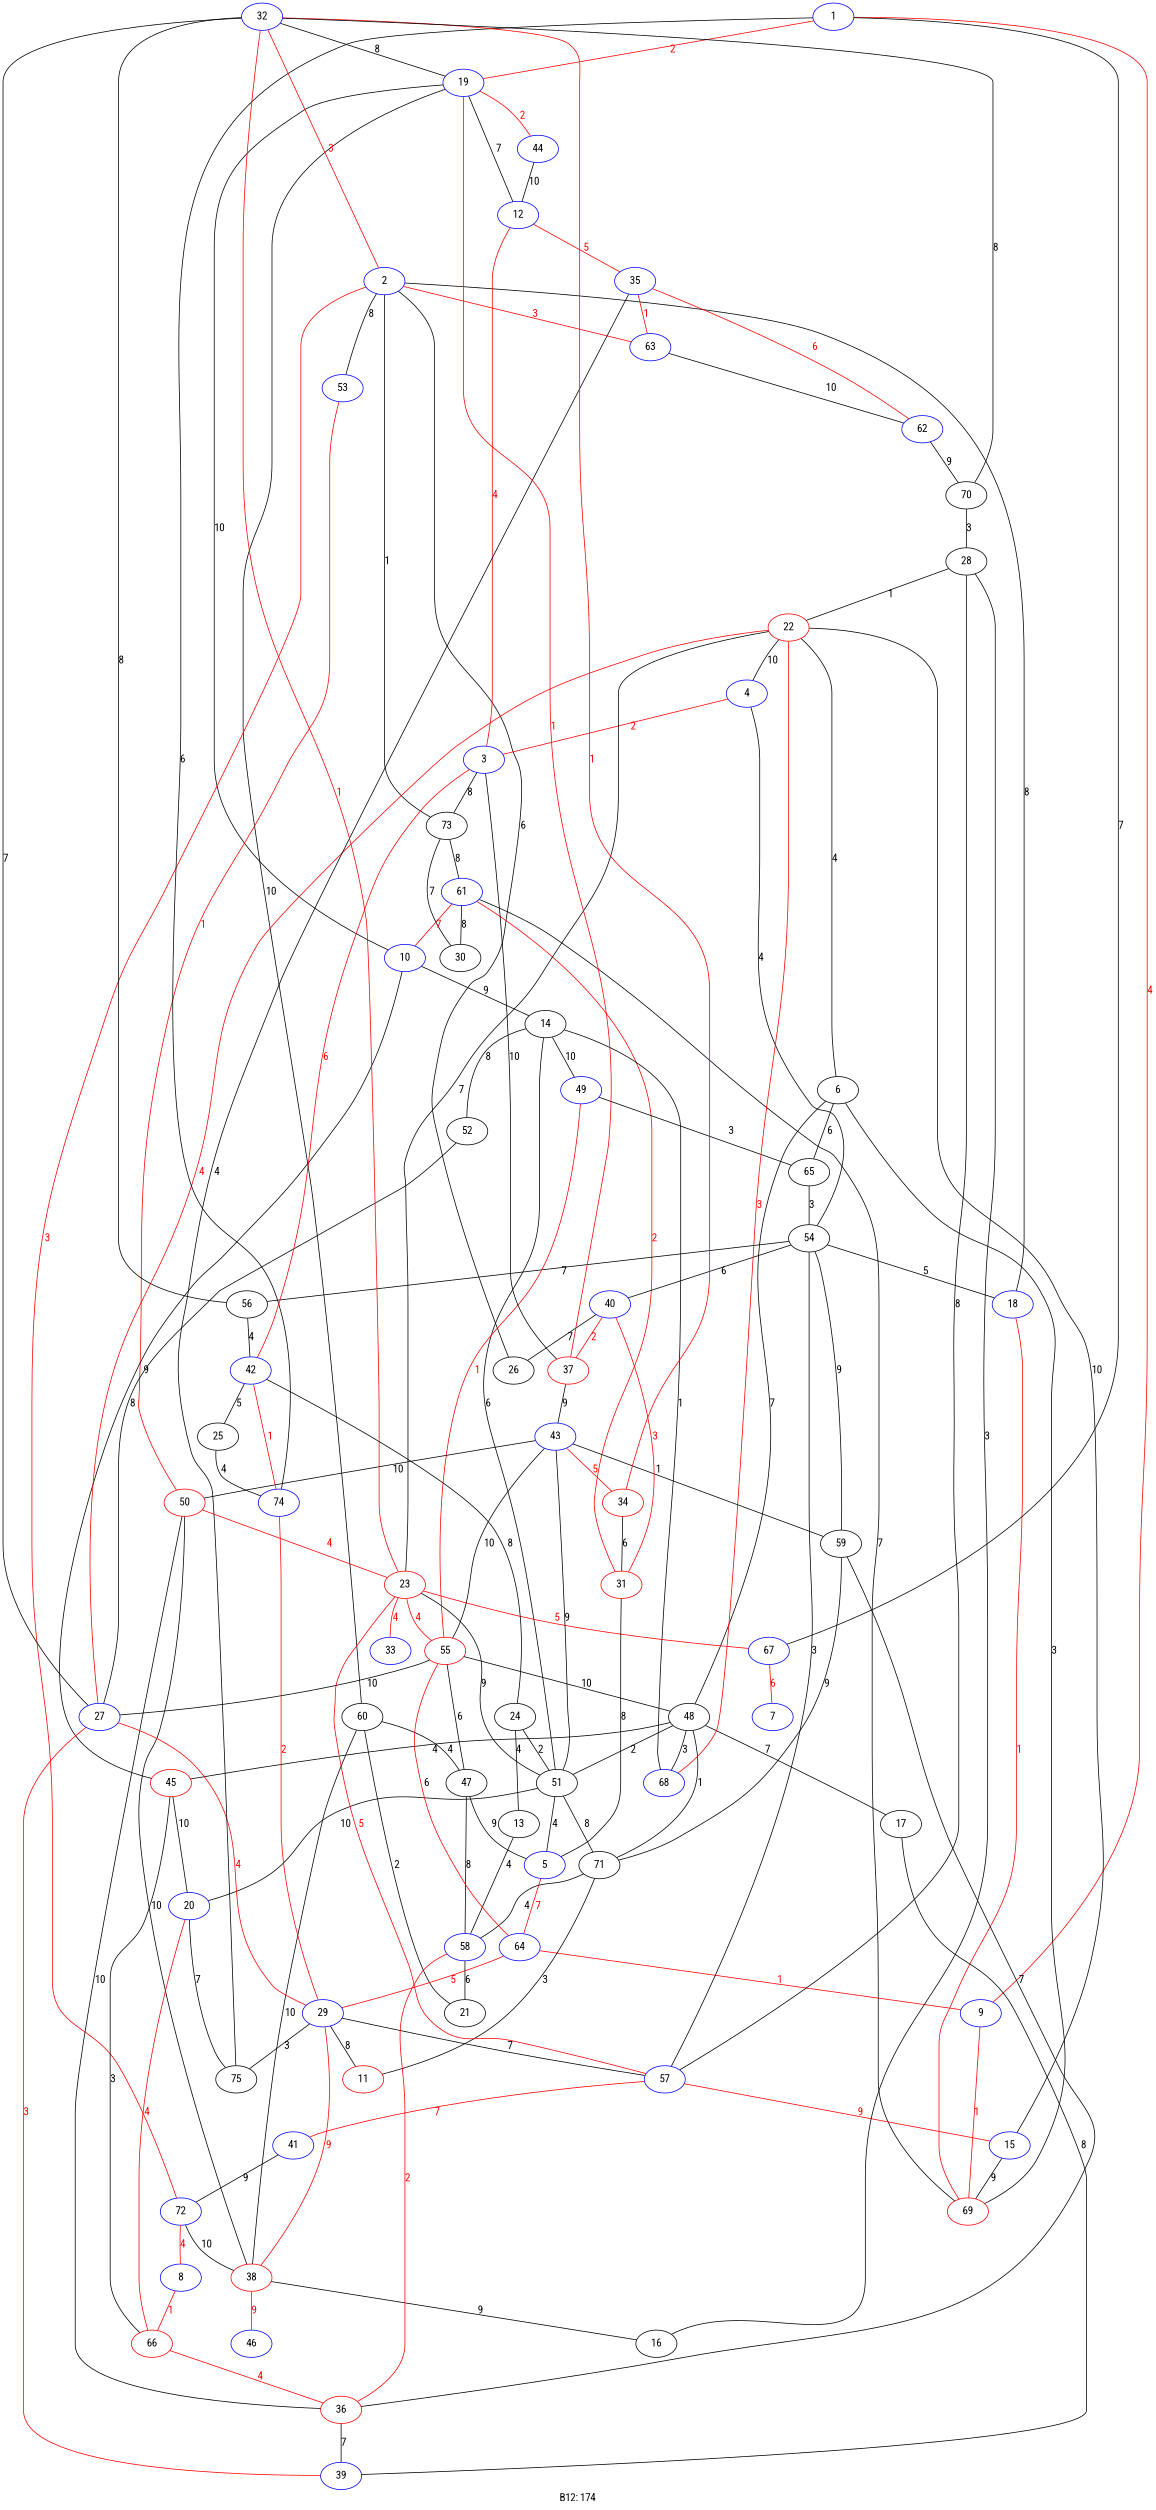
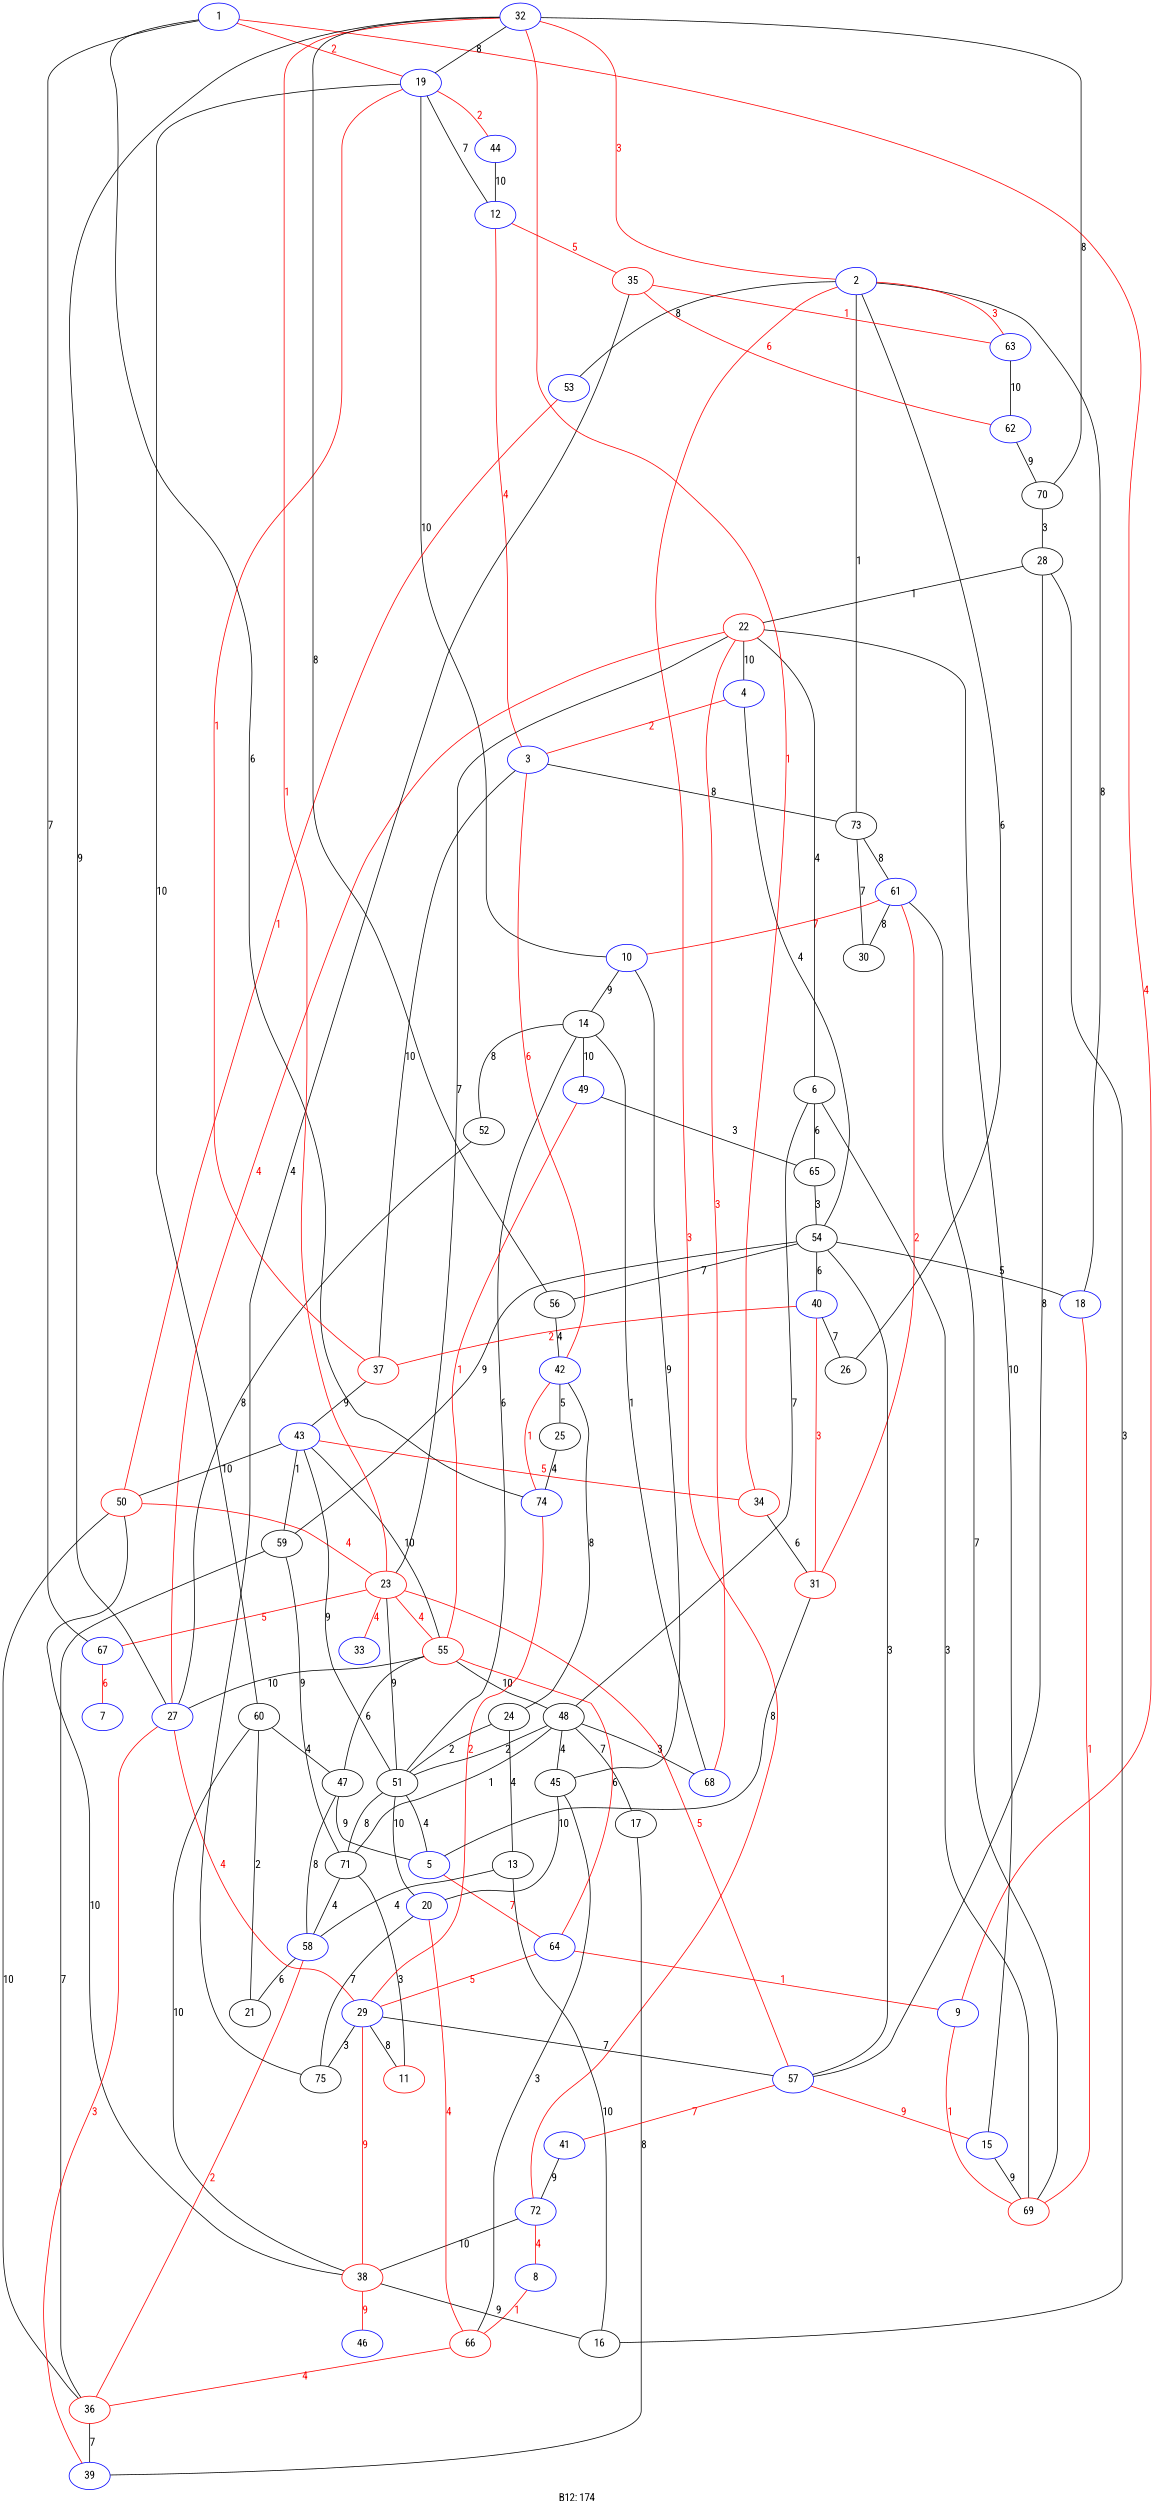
(635, 281) -> (633, 281)
(6, 859) -> (80, 859)
(171, 1783) -> (555, 1783)
none -> (598, 2094)
